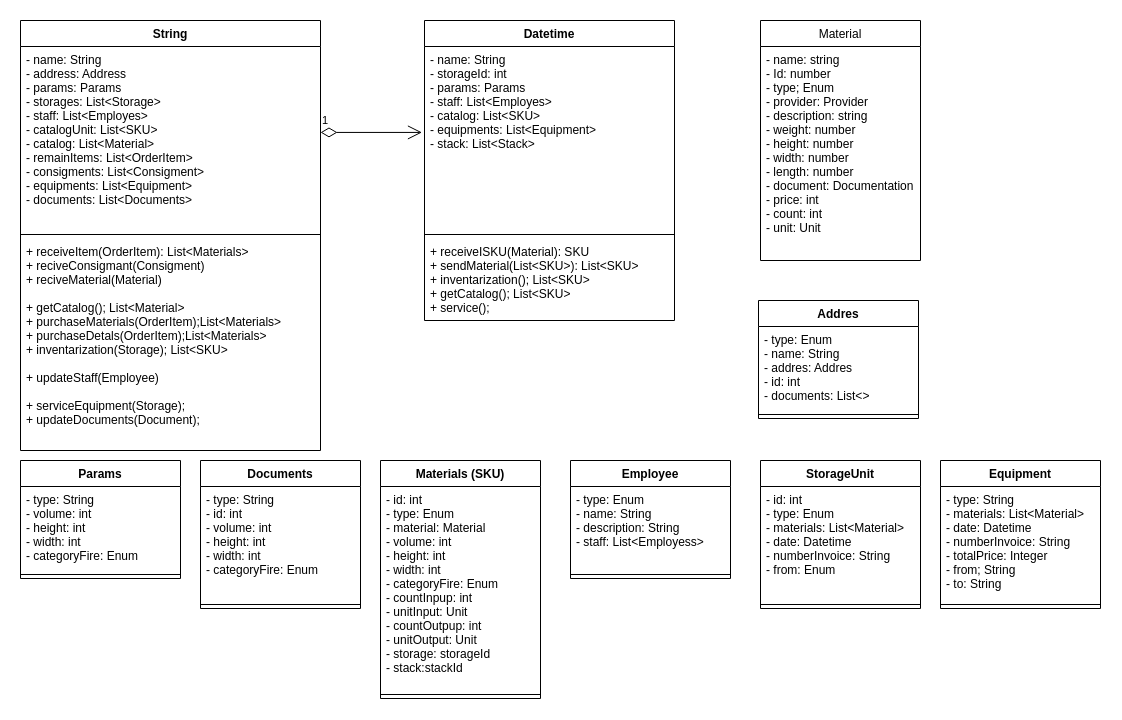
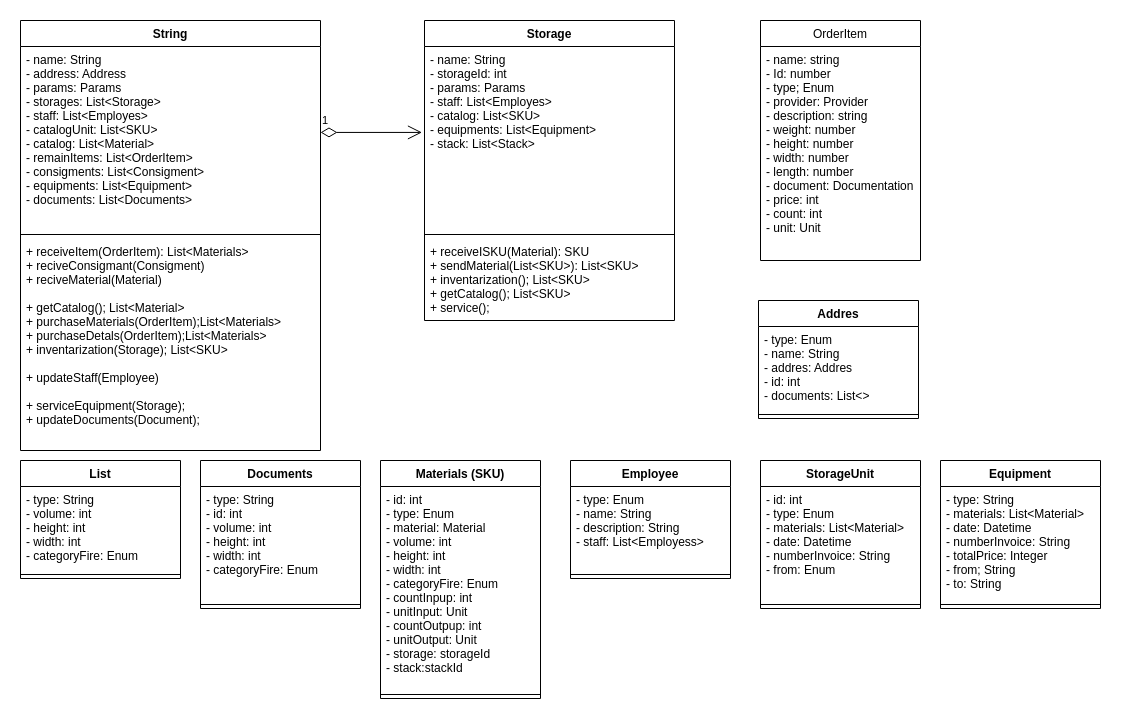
(549, 34) -> (549, 34)
(840, 34) -> (840, 34)
(100, 474) -> (100, 474)
